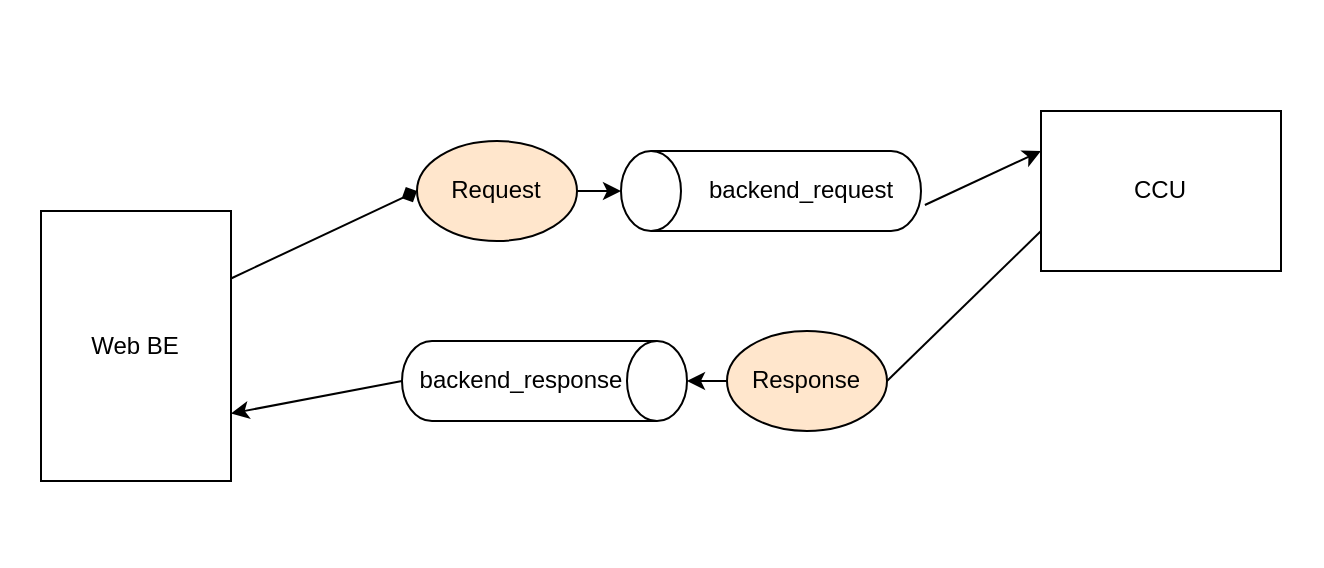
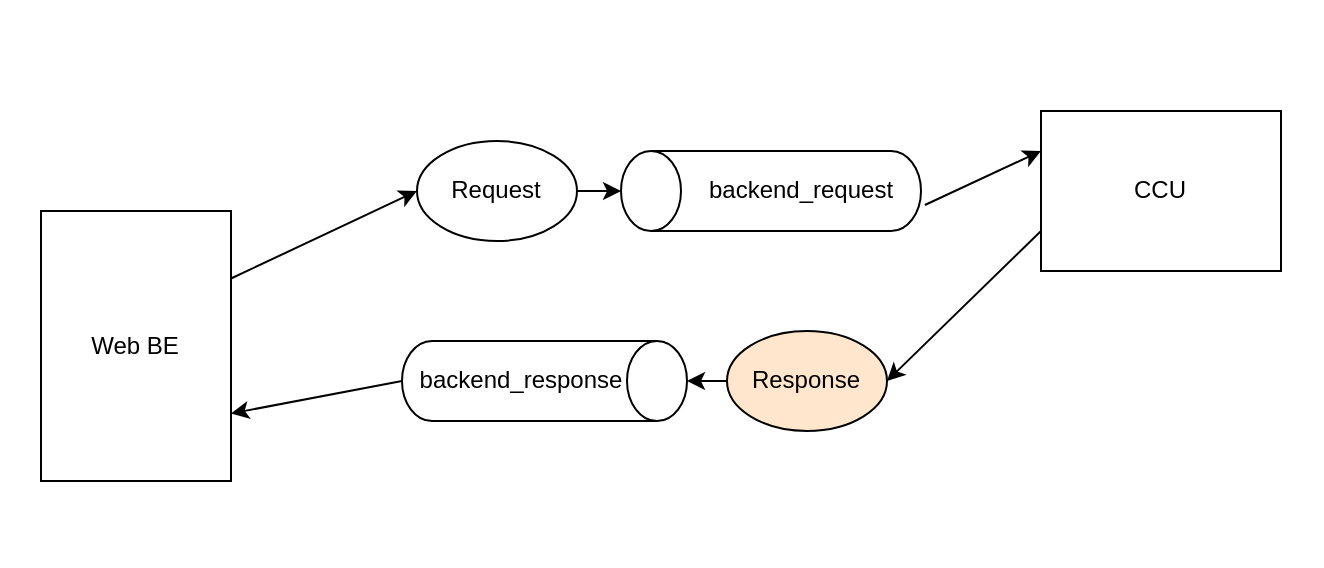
(497, 191) -> (497, 191)
(402, 198) -> (403, 198)
(893, 375) -> (898, 371)
